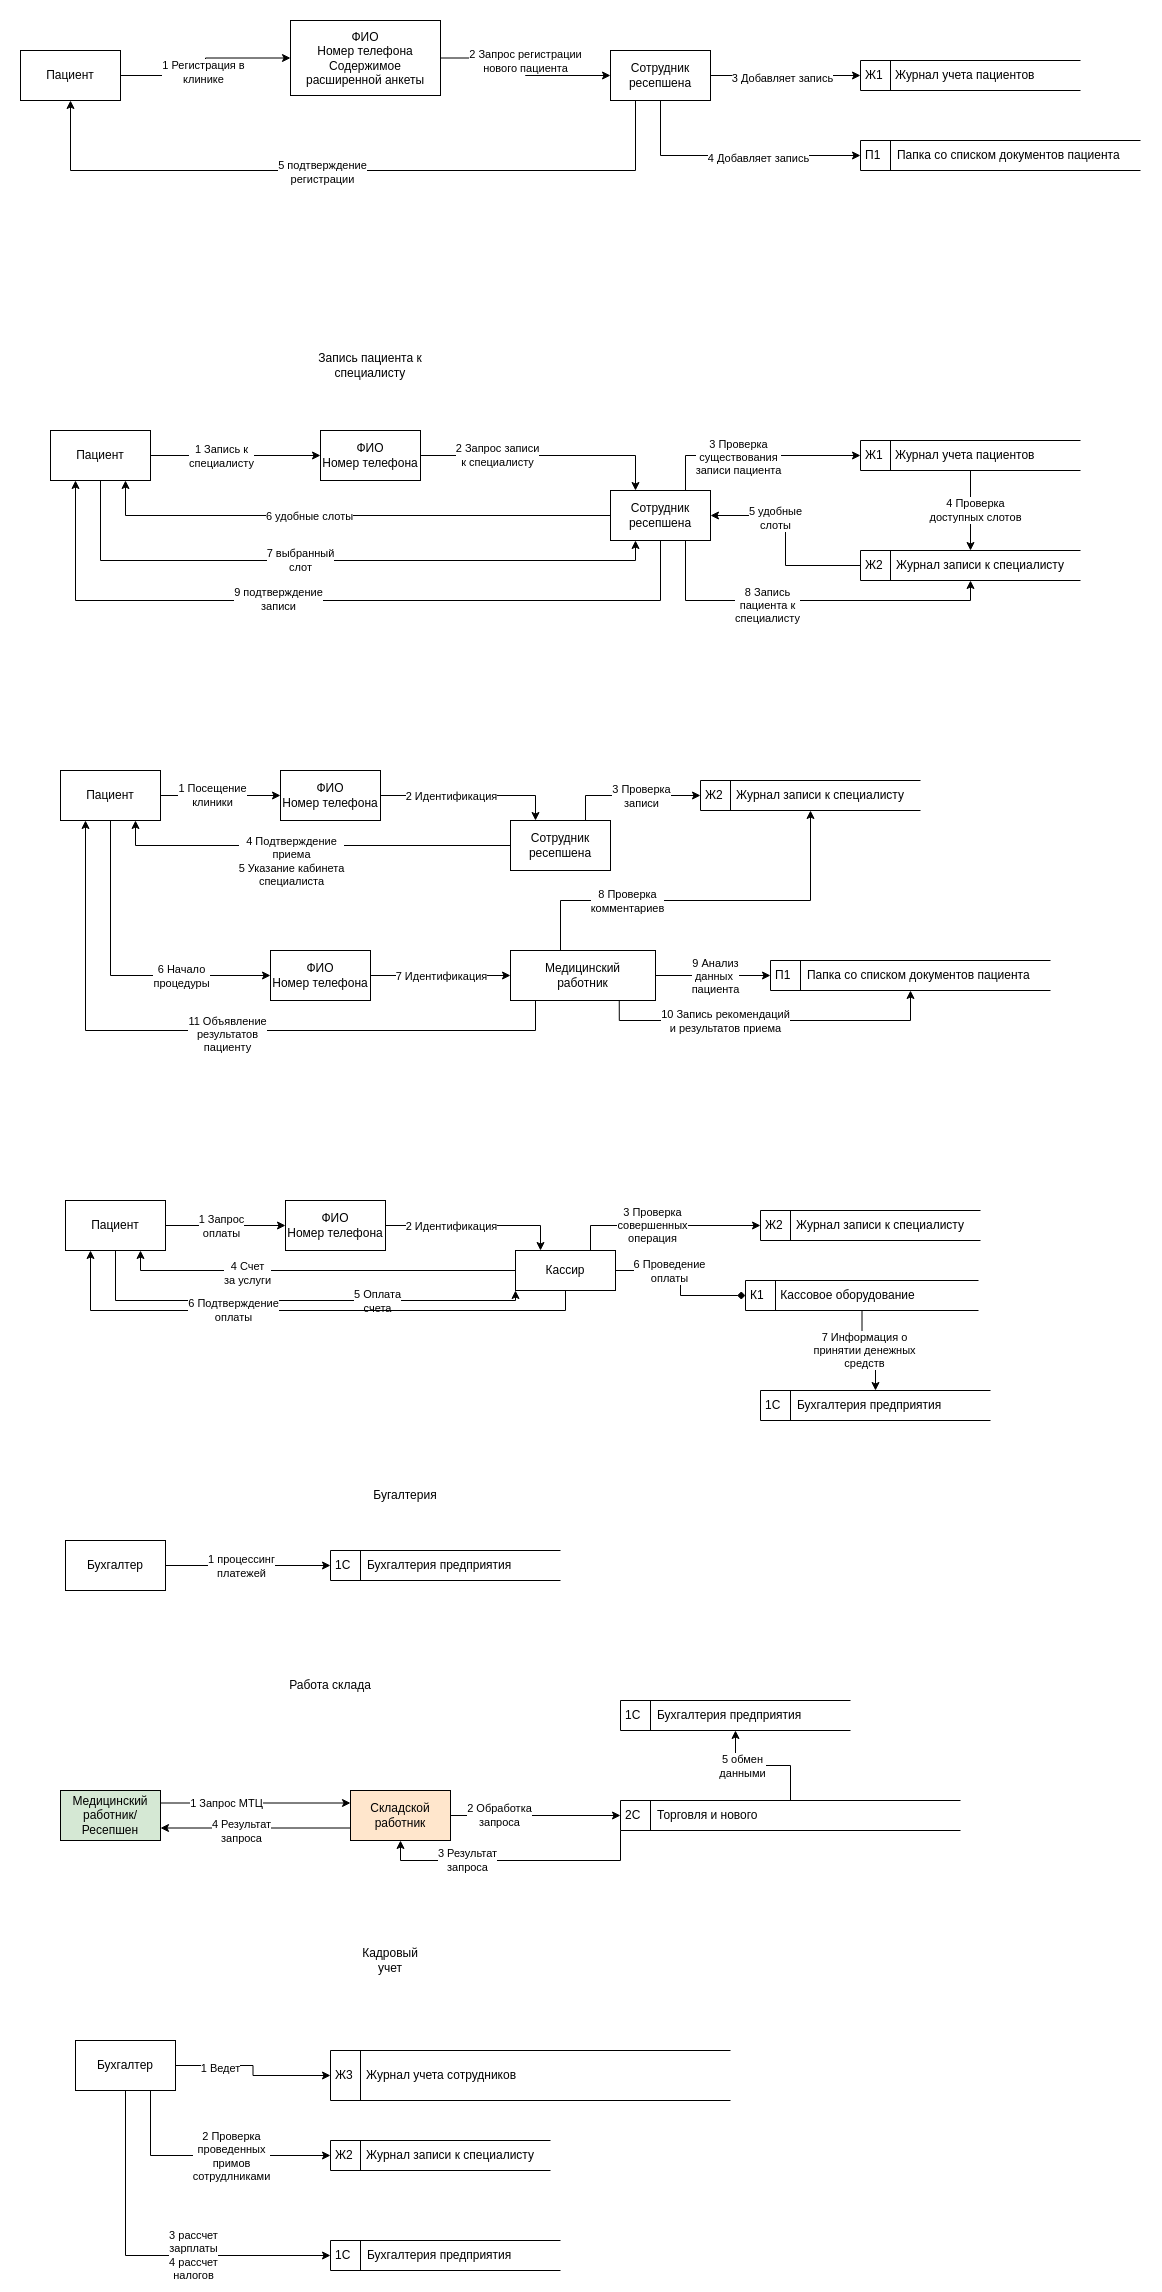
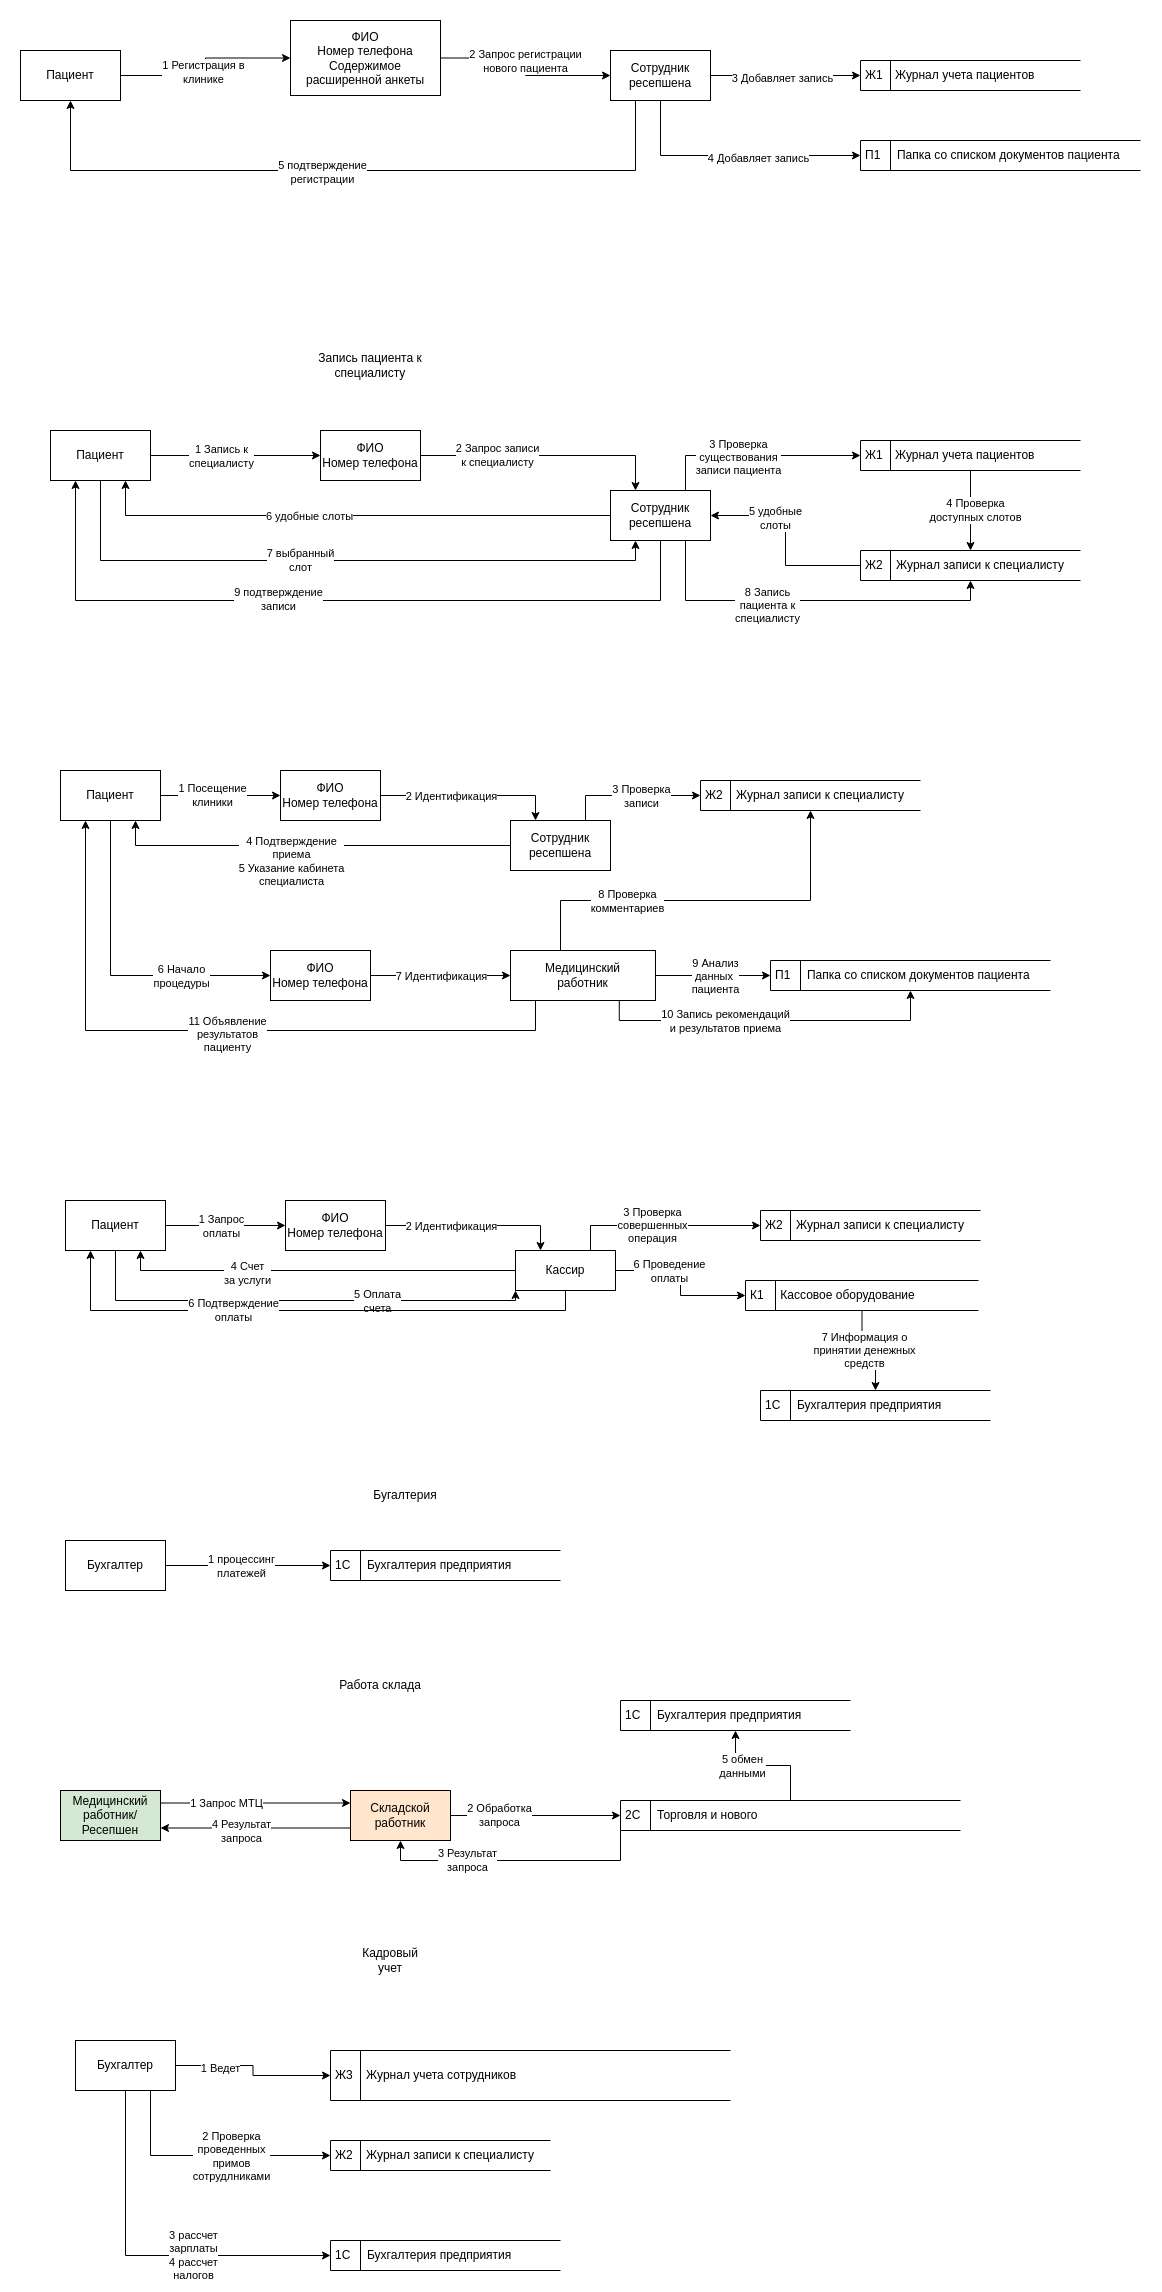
(736, 1296) -> (737, 1296)
(331, 1686) -> (381, 1686)
